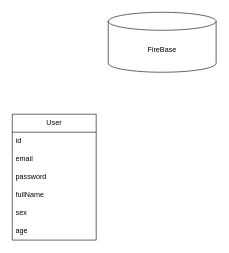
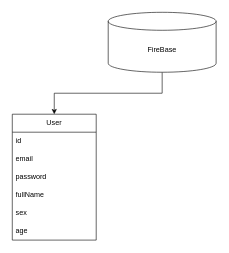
none -> (54, 93)
